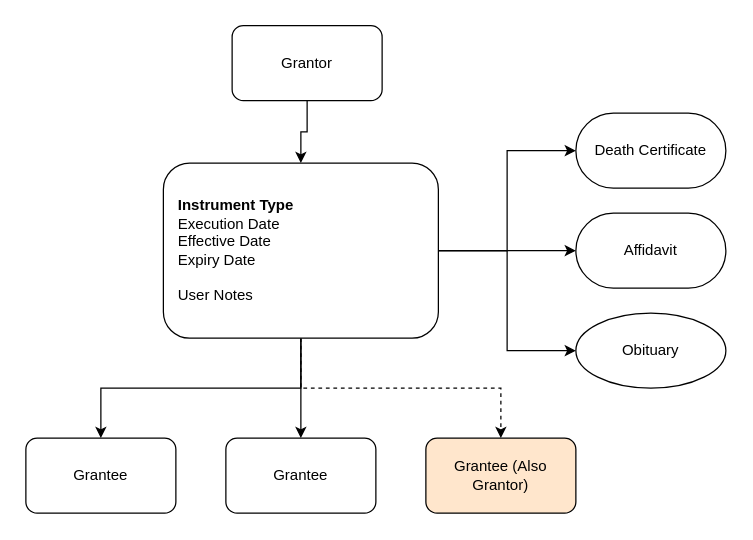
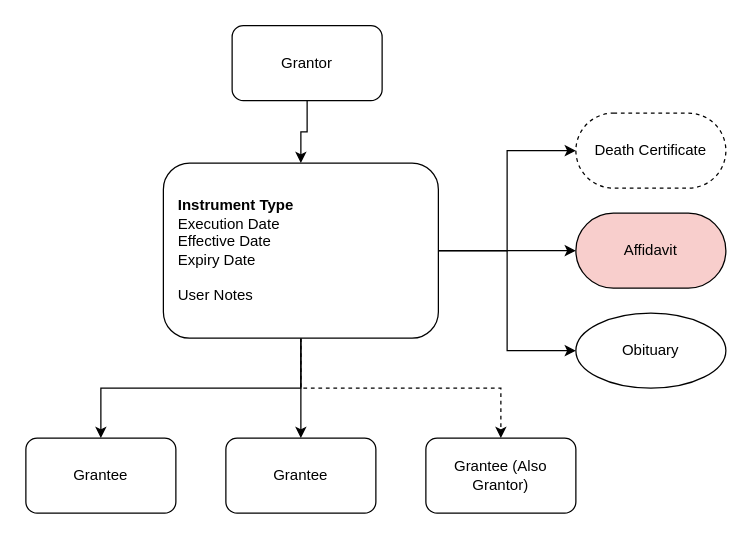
(651, 151) -> (651, 151)
(651, 251) -> (651, 251)
(501, 476) -> (501, 476)
